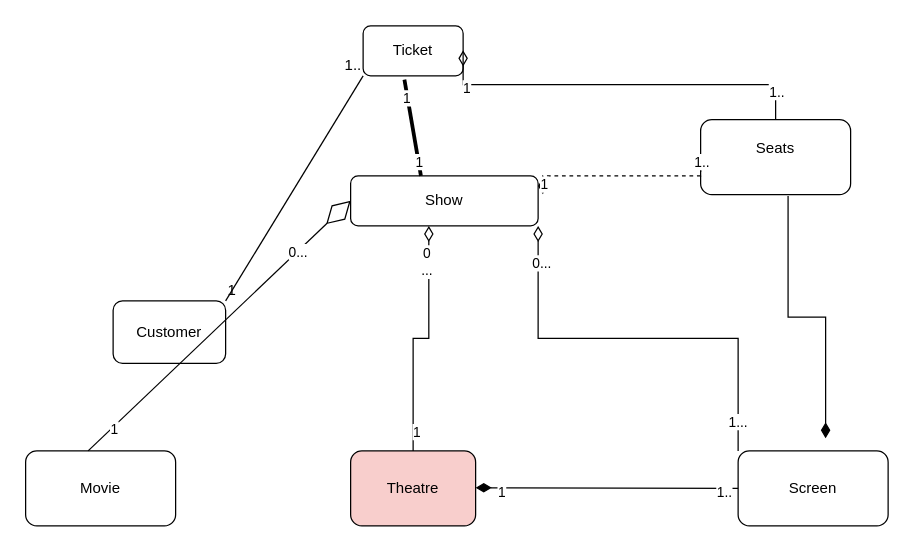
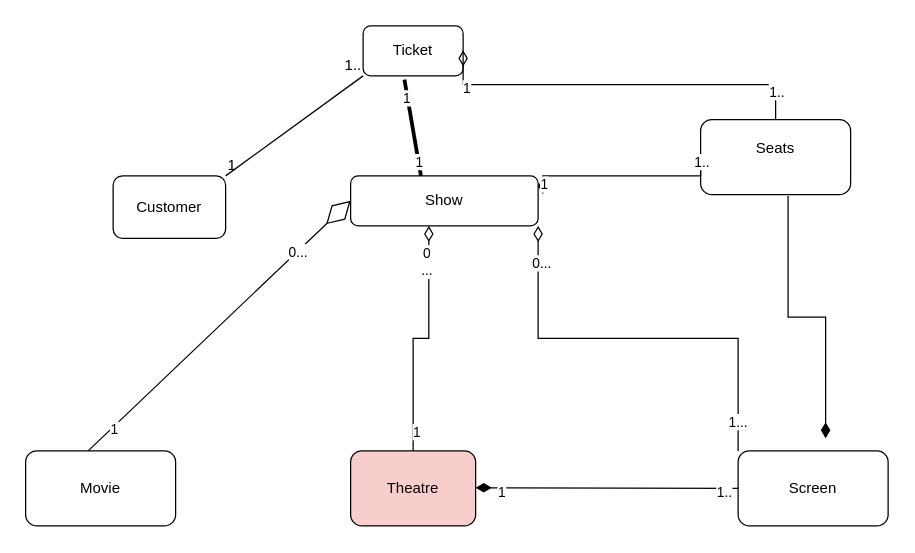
(619, 176) -> (619, 176)
(169, 332) -> (169, 207)
